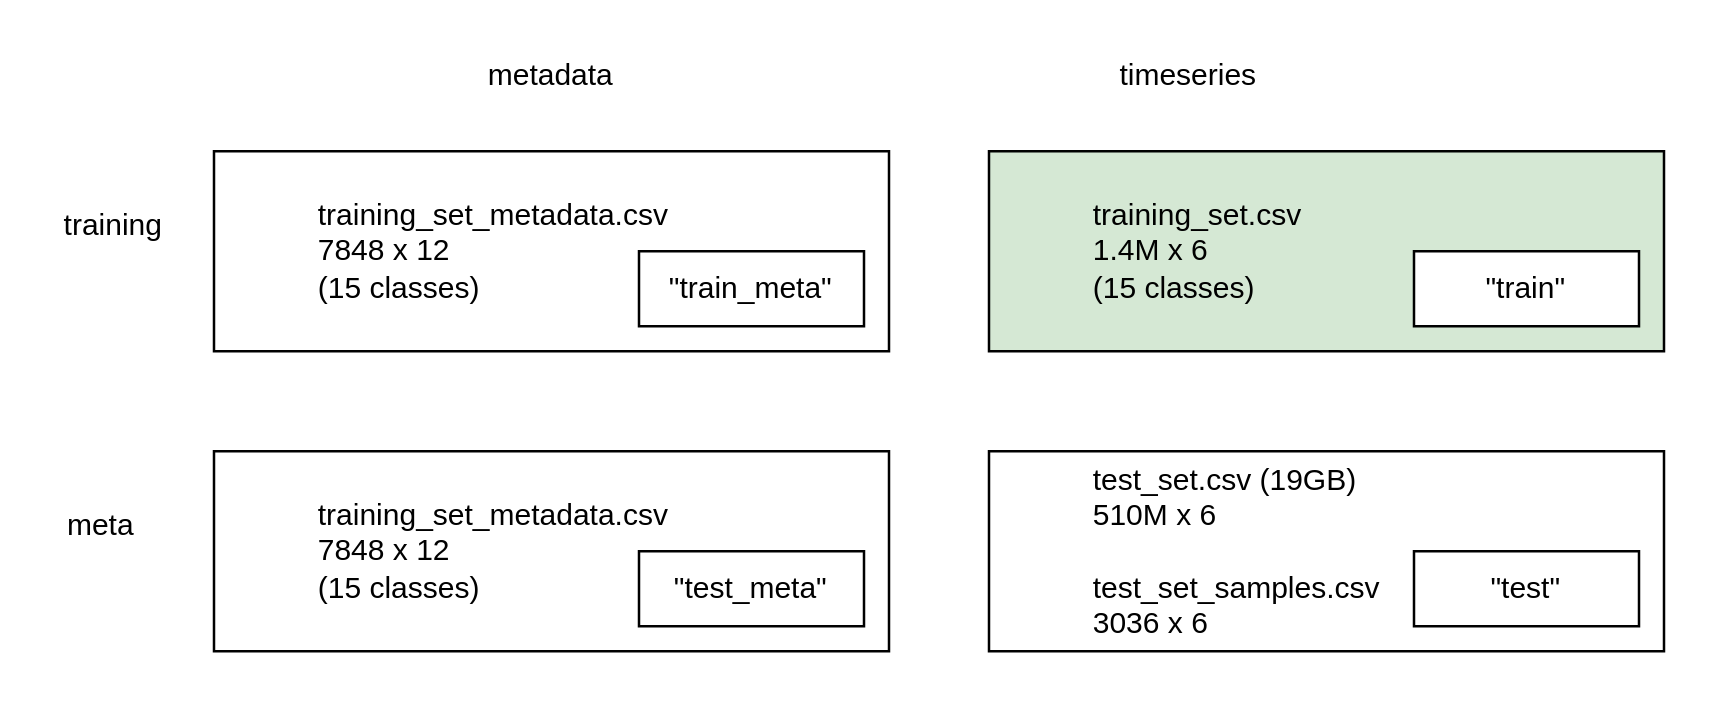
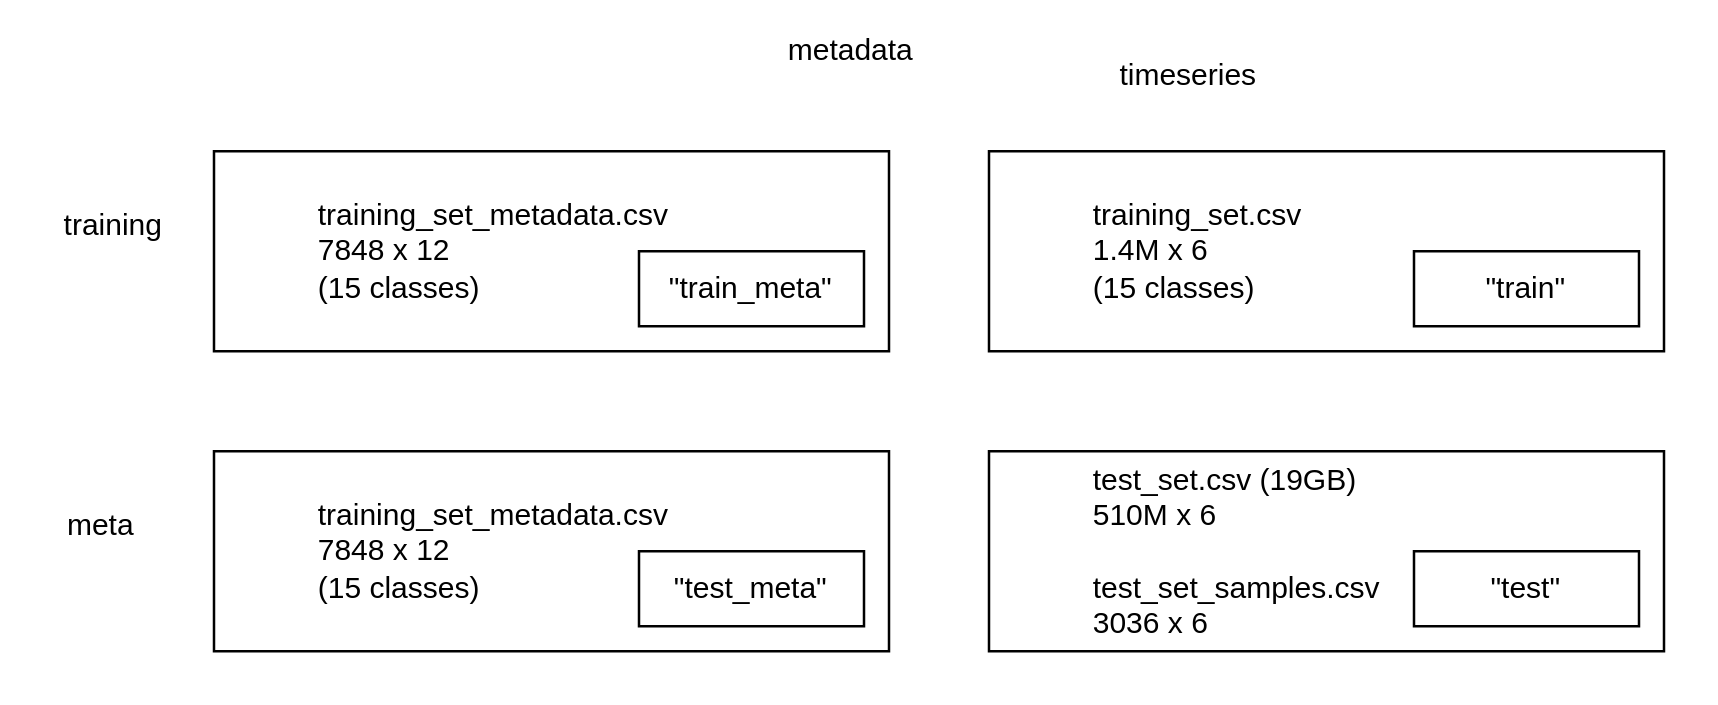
(551, 76) -> (851, 51)
(1326, 251) -> (1326, 251)
